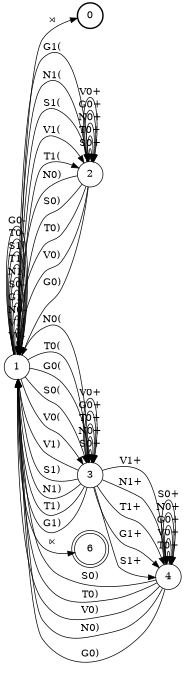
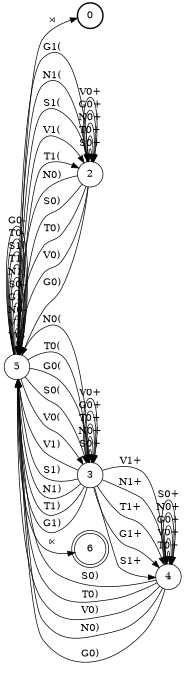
(17, 367) -> (17, 367)
